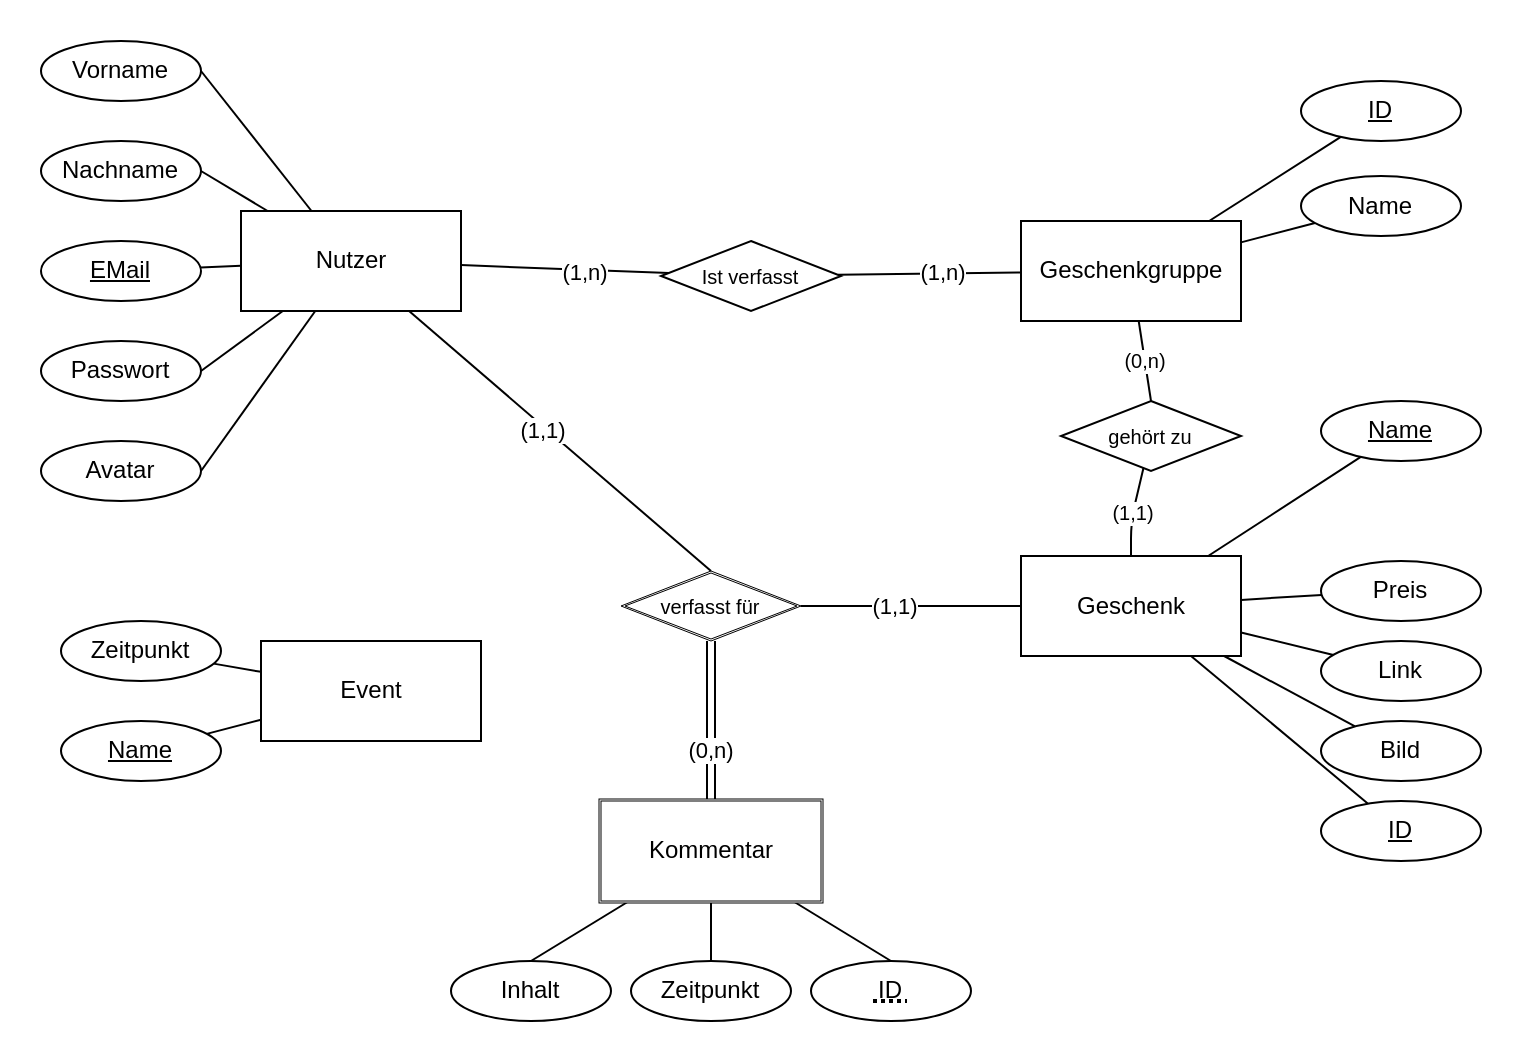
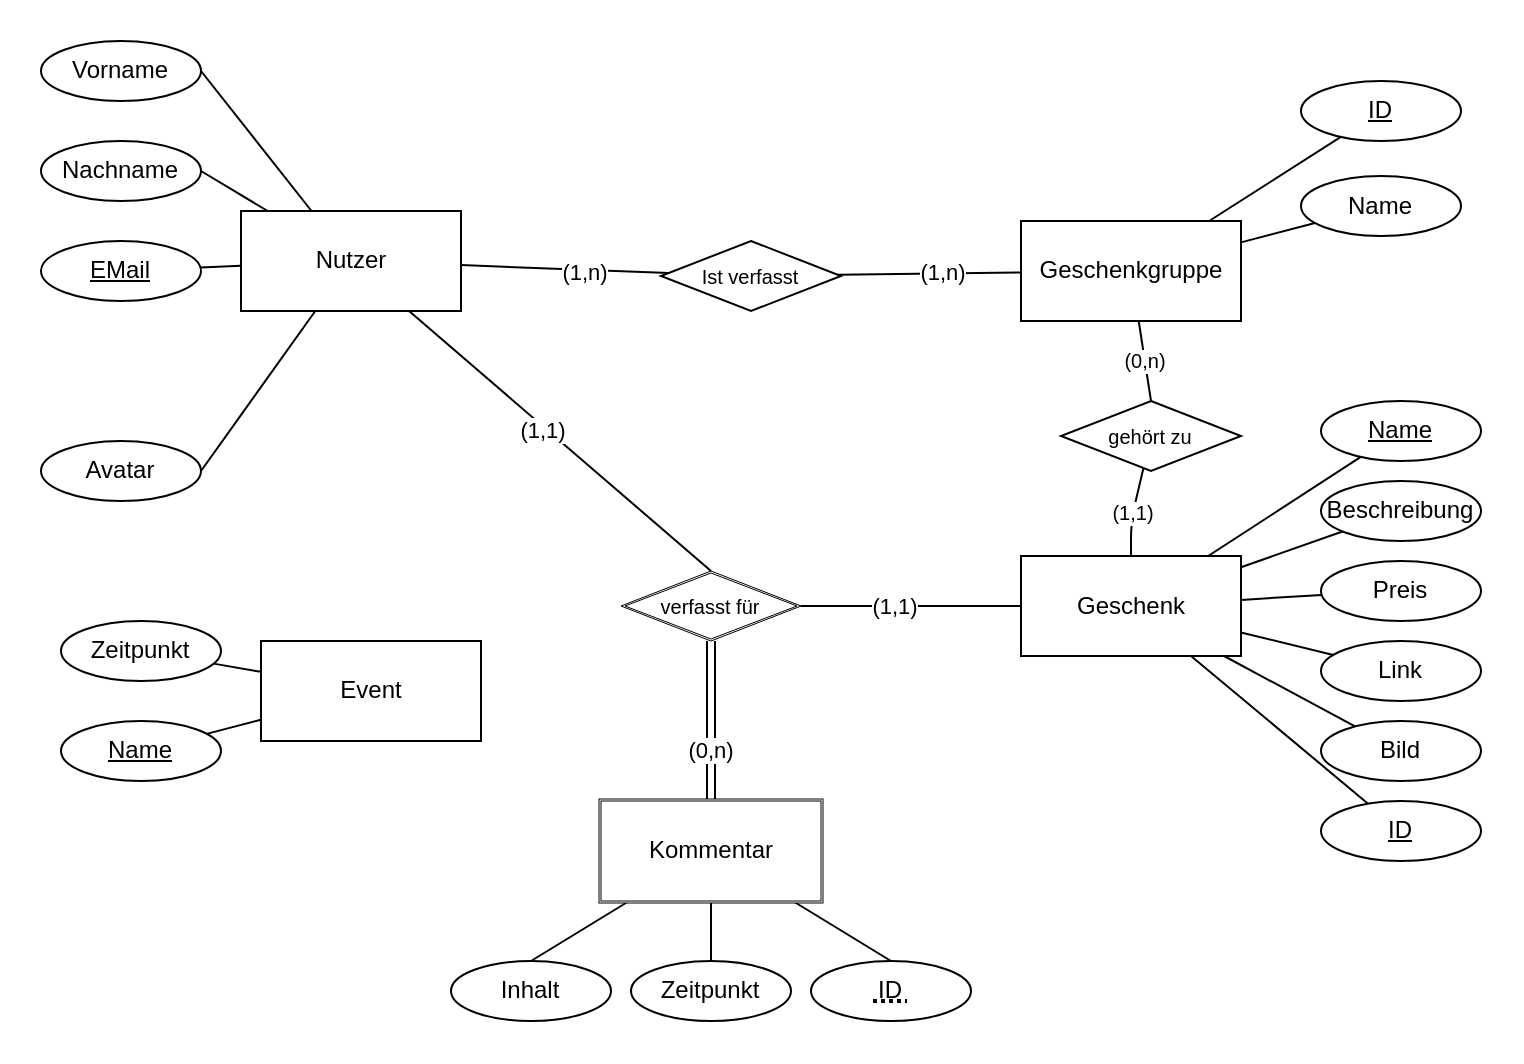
(242, 341) -> none
(121, 371) -> none
none -> (1401, 511)
none -> (1292, 549)
